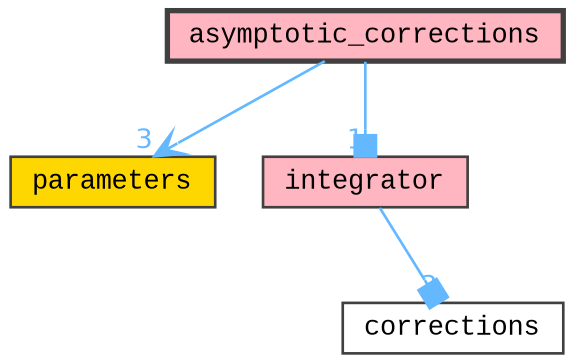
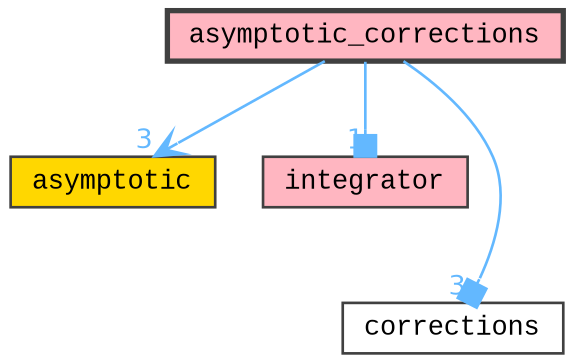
(113, 182) -> (113, 182)
(402, 244) -> (491, 154)
